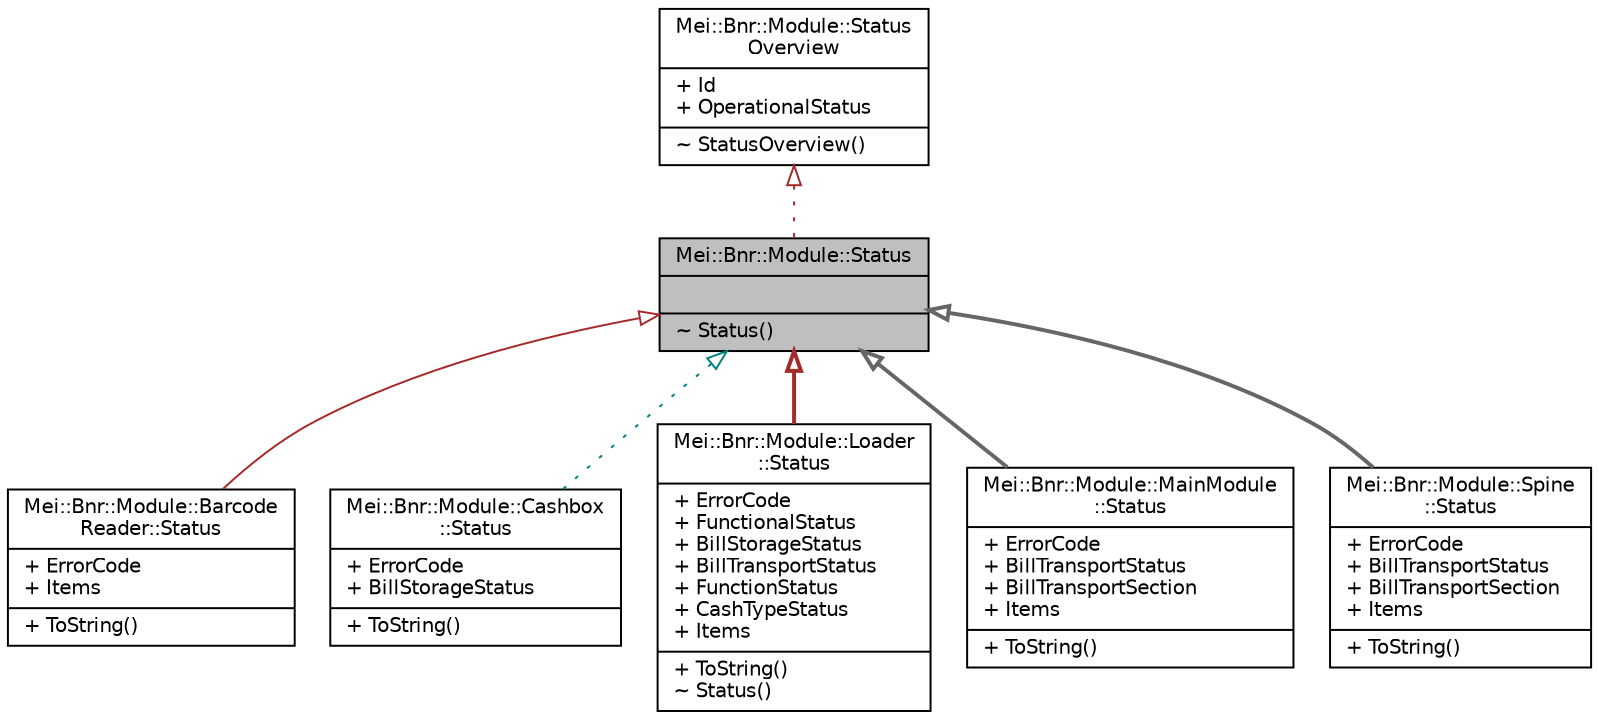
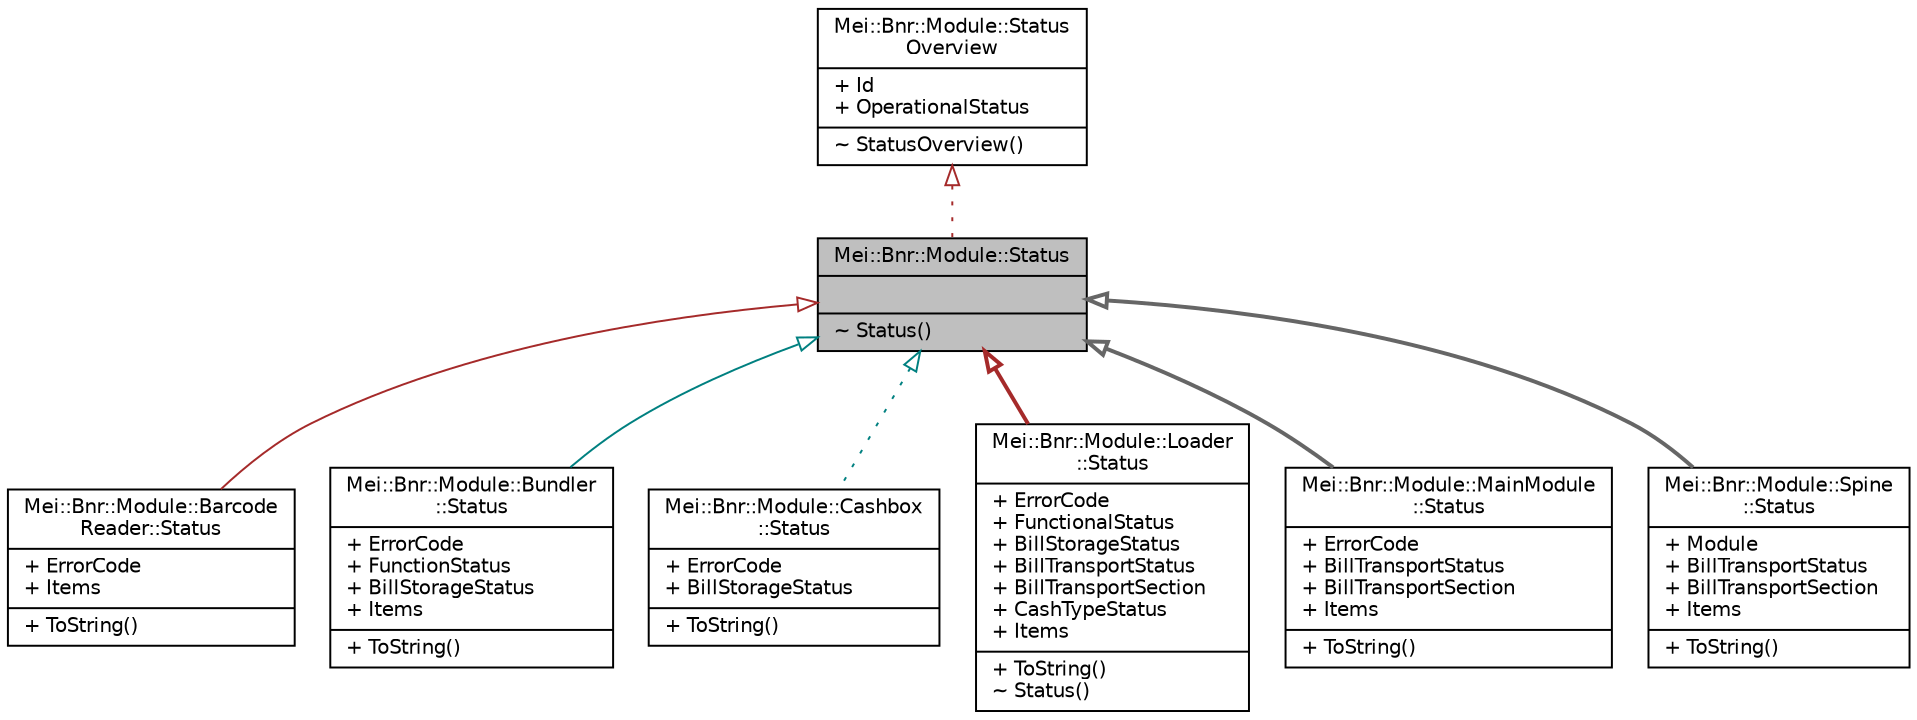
(1405, 545) -> (1712, 545)
none -> (472, 568)
(756, 588) -> (1100, 588)
